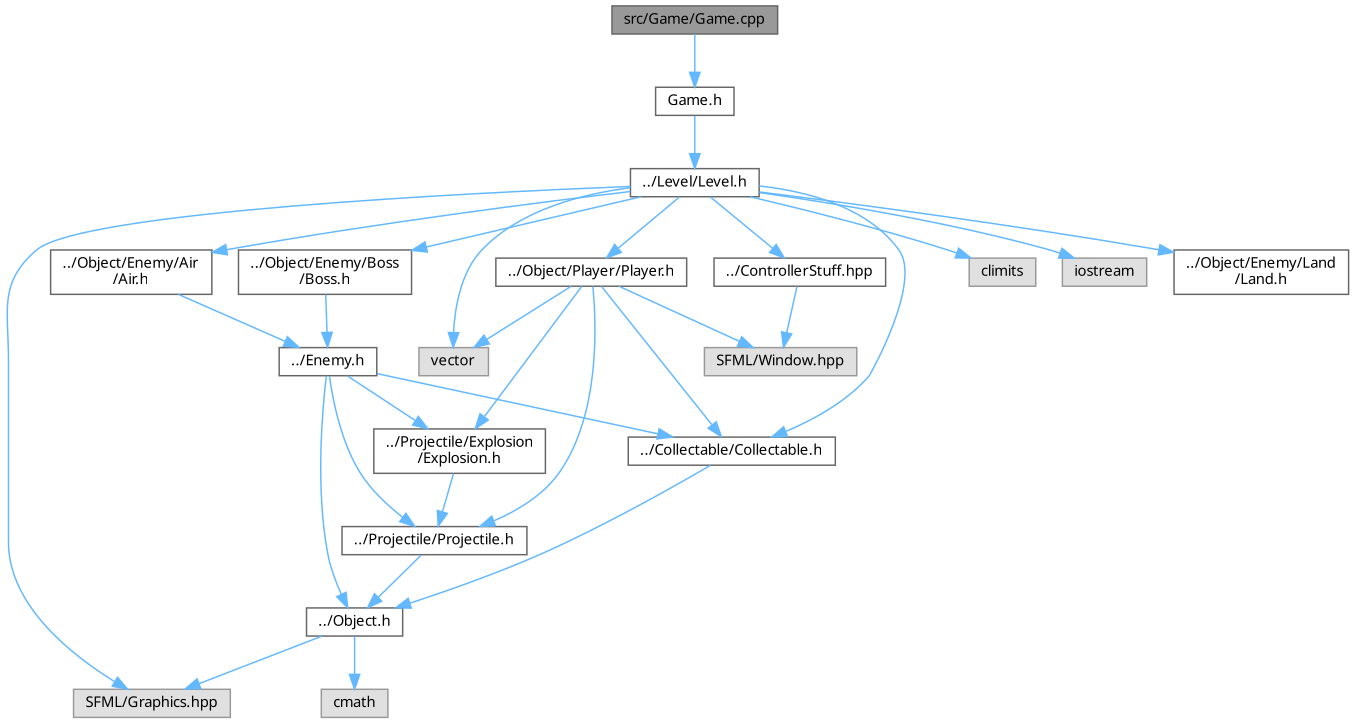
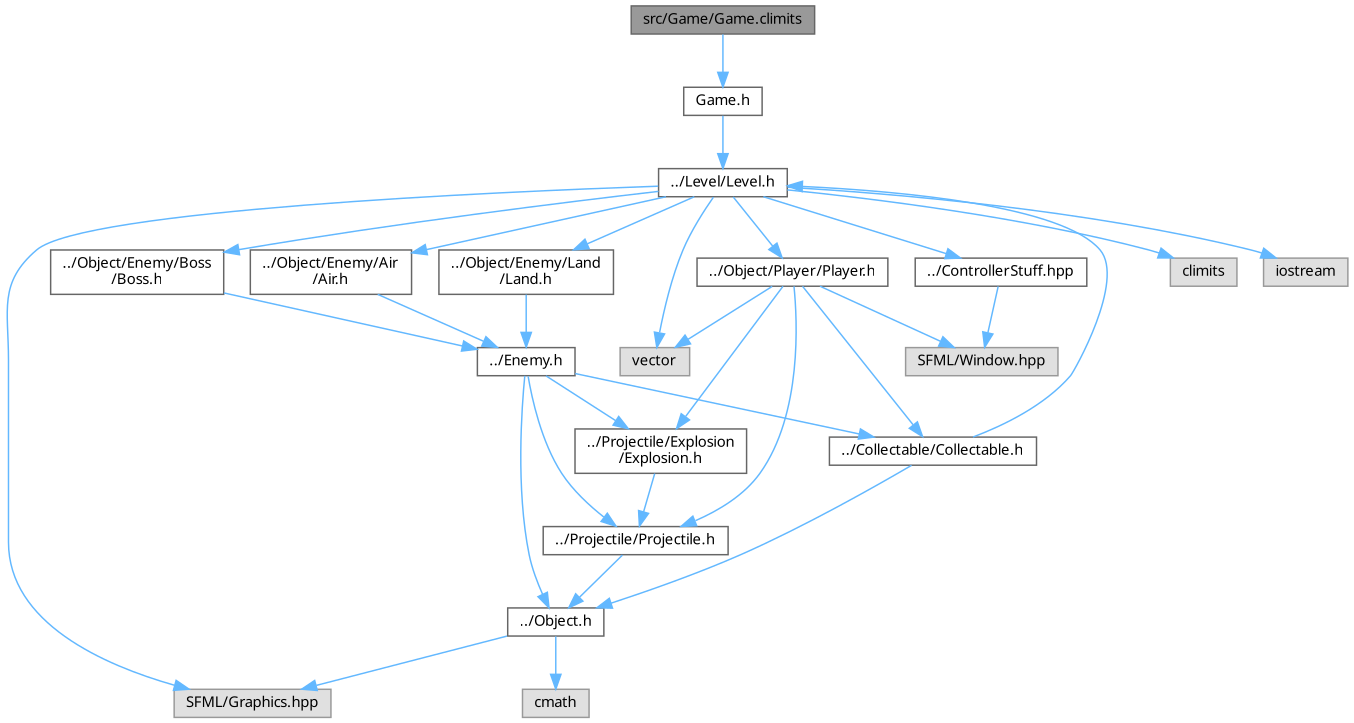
(695, 20) -> (723, 20)
(903, 287) -> (1099, 249)
none -> (526, 313)
